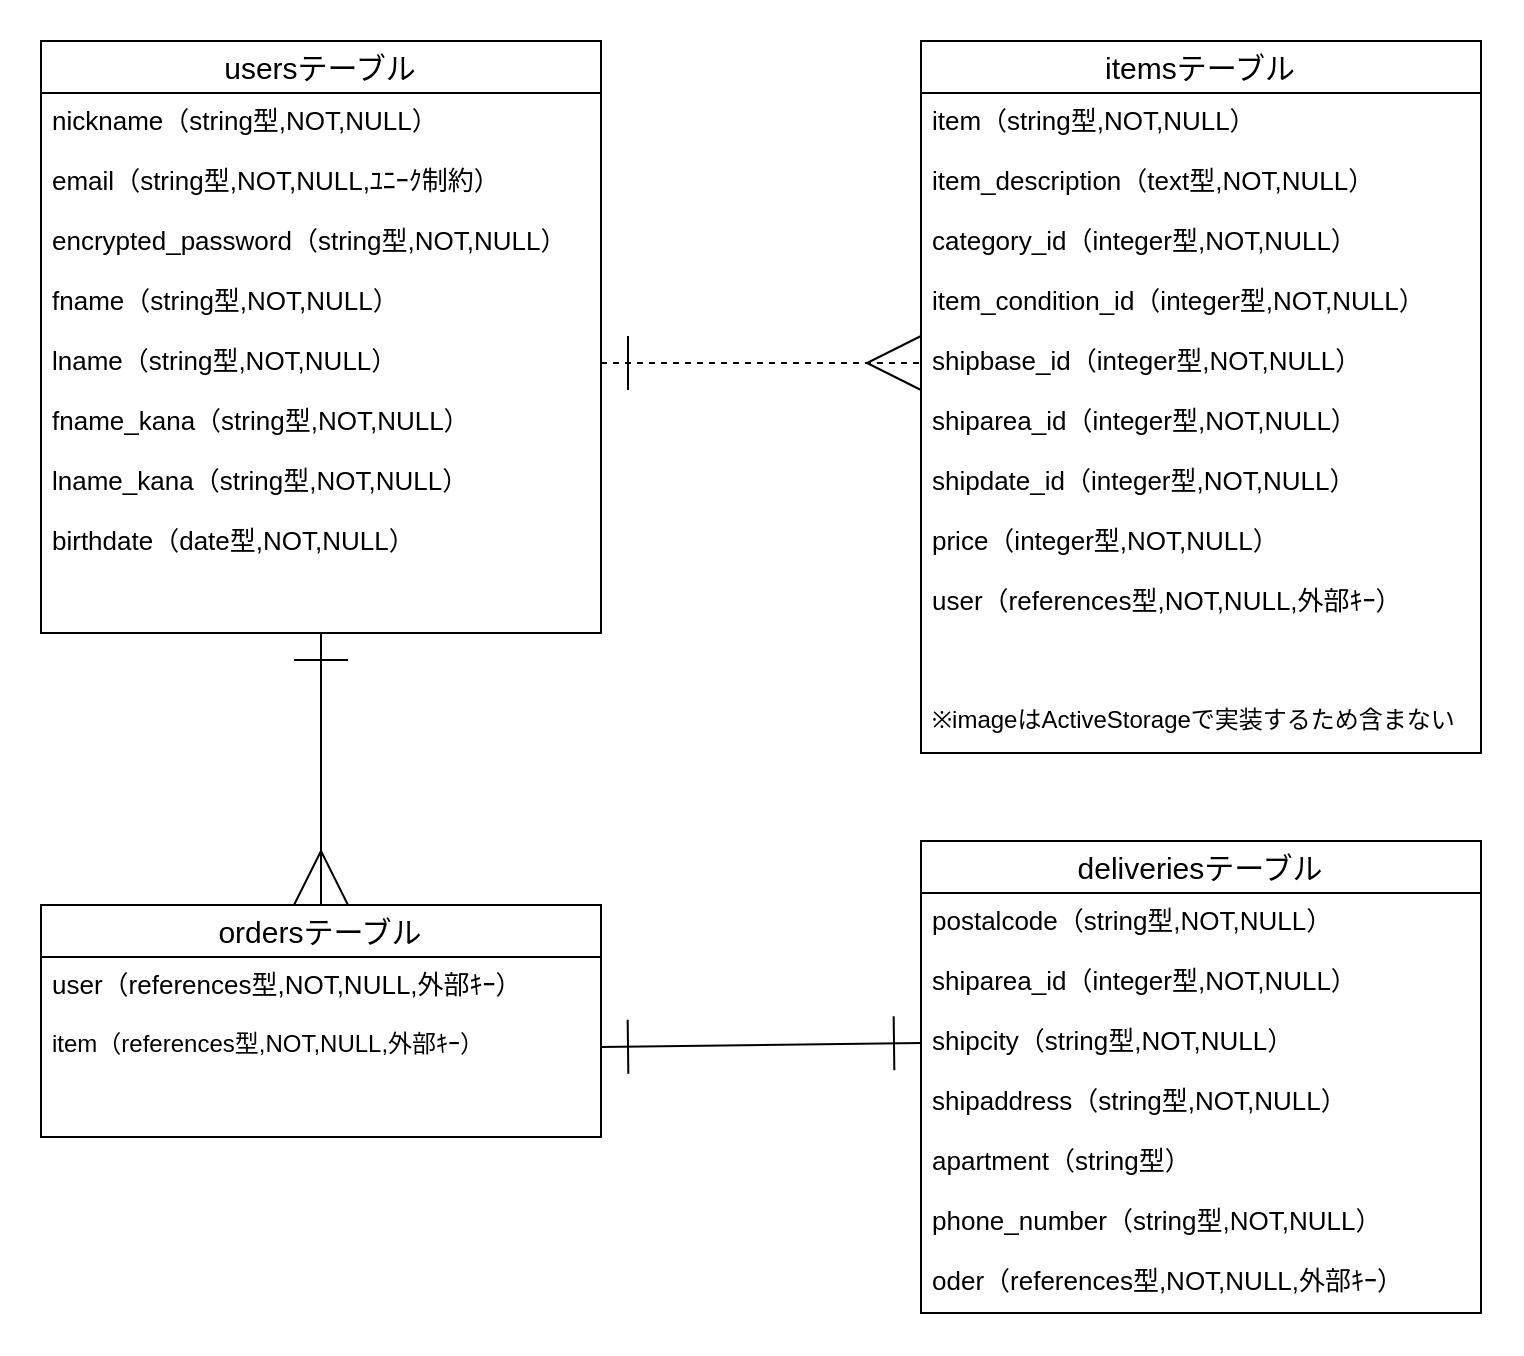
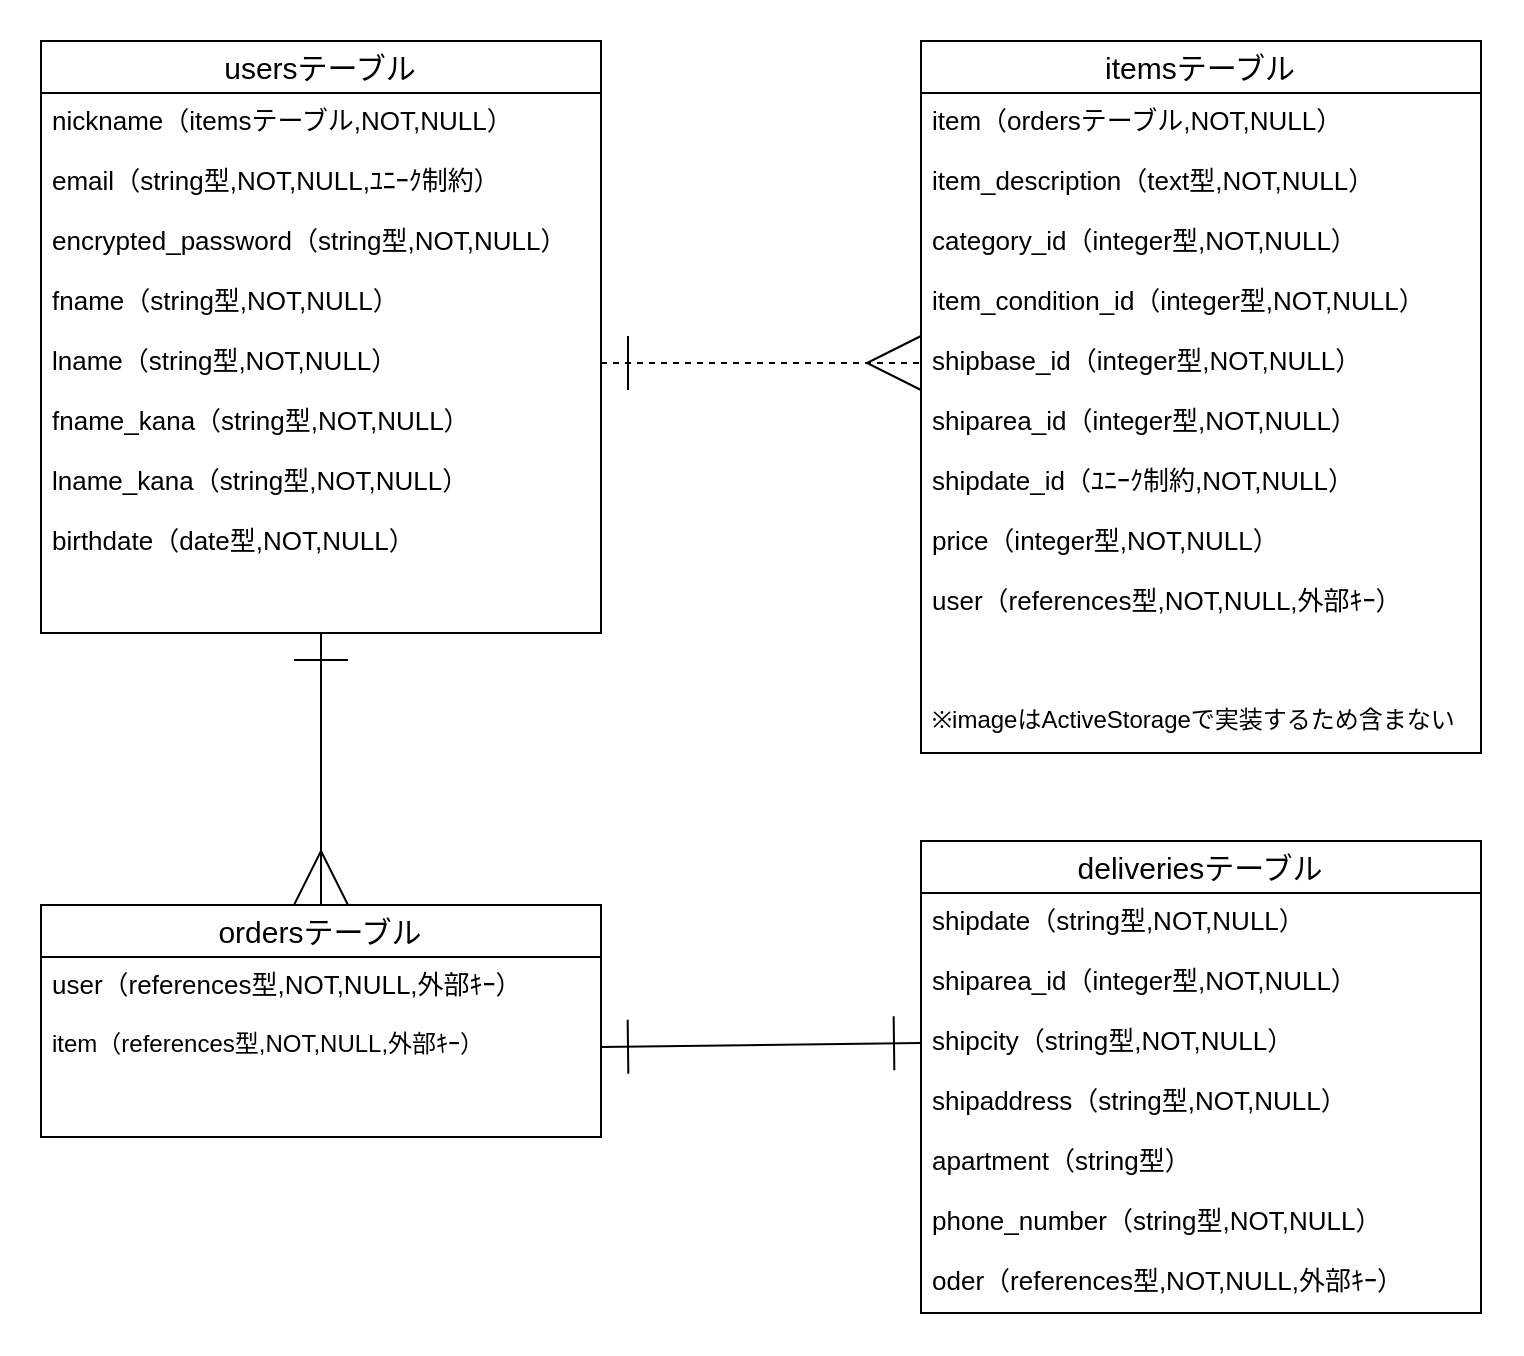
(245, 121) -> (277, 121)
(1096, 121) -> (1138, 121)
(1151, 481) -> (1168, 481)
(1139, 921) -> (1125, 921)
